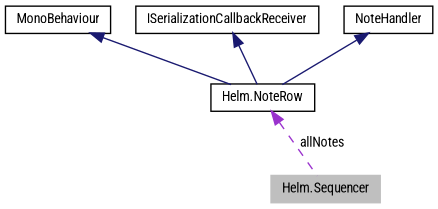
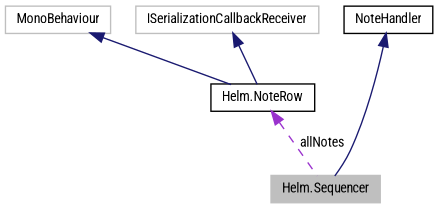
(58, 20) -> (58, 20)
(227, 20) -> (227, 20)
(320, 62) -> (365, 114)
